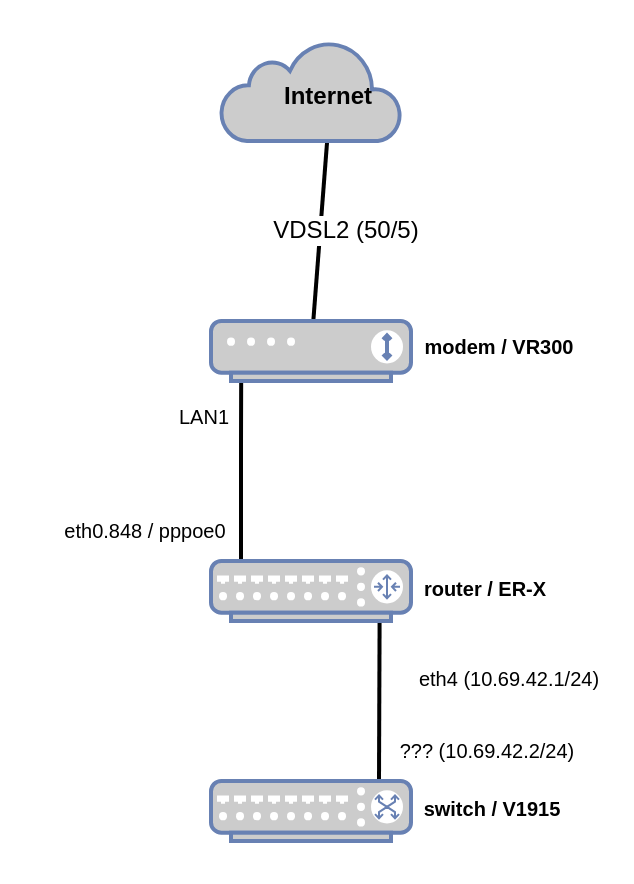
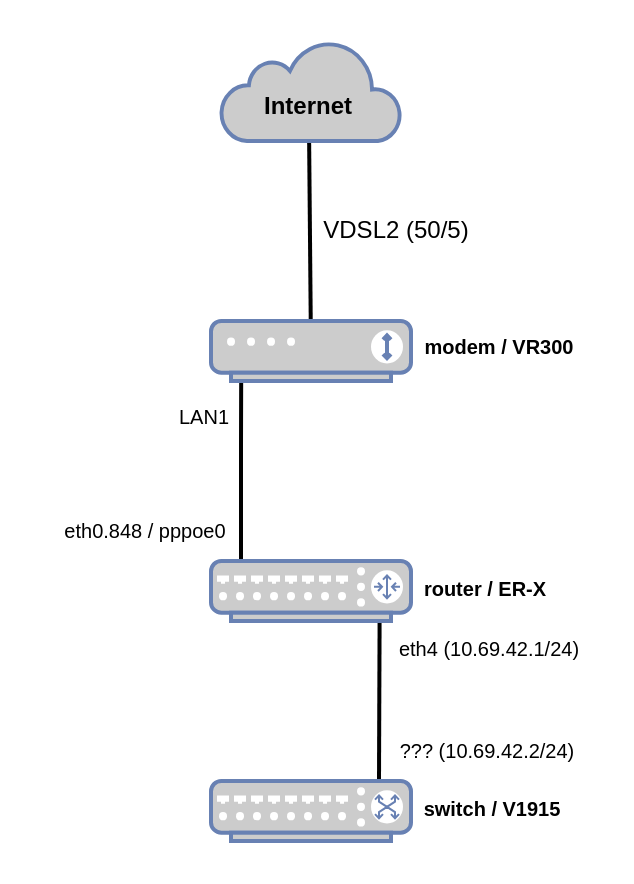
(329, 97) -> (309, 107)
(347, 231) -> (397, 231)
(510, 679) -> (490, 649)
